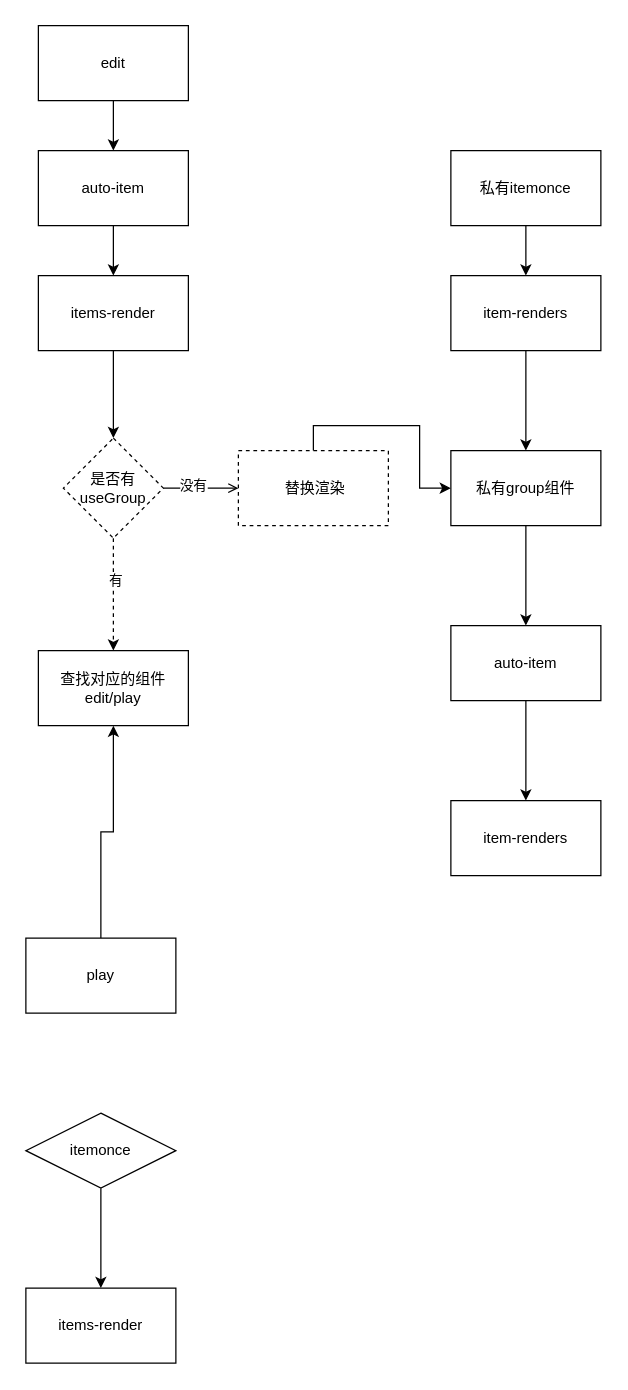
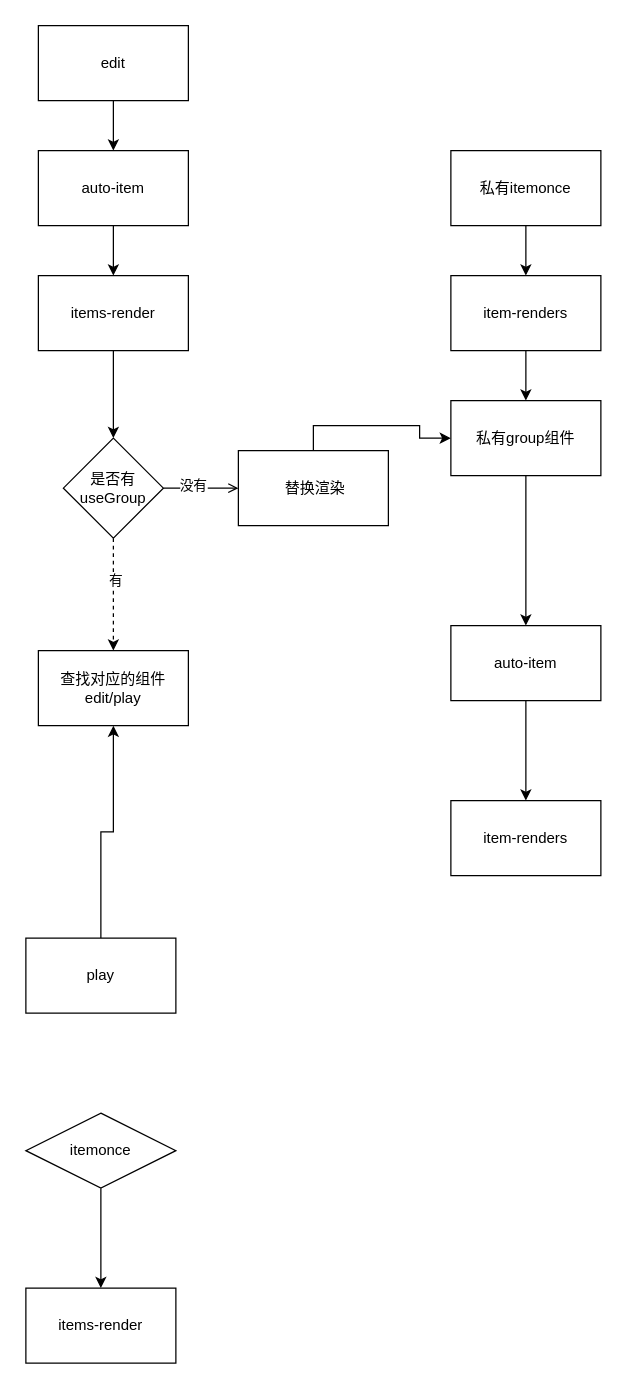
(113, 488) -> (113, 488)
(313, 488) -> (313, 488)
(526, 488) -> (526, 438)
